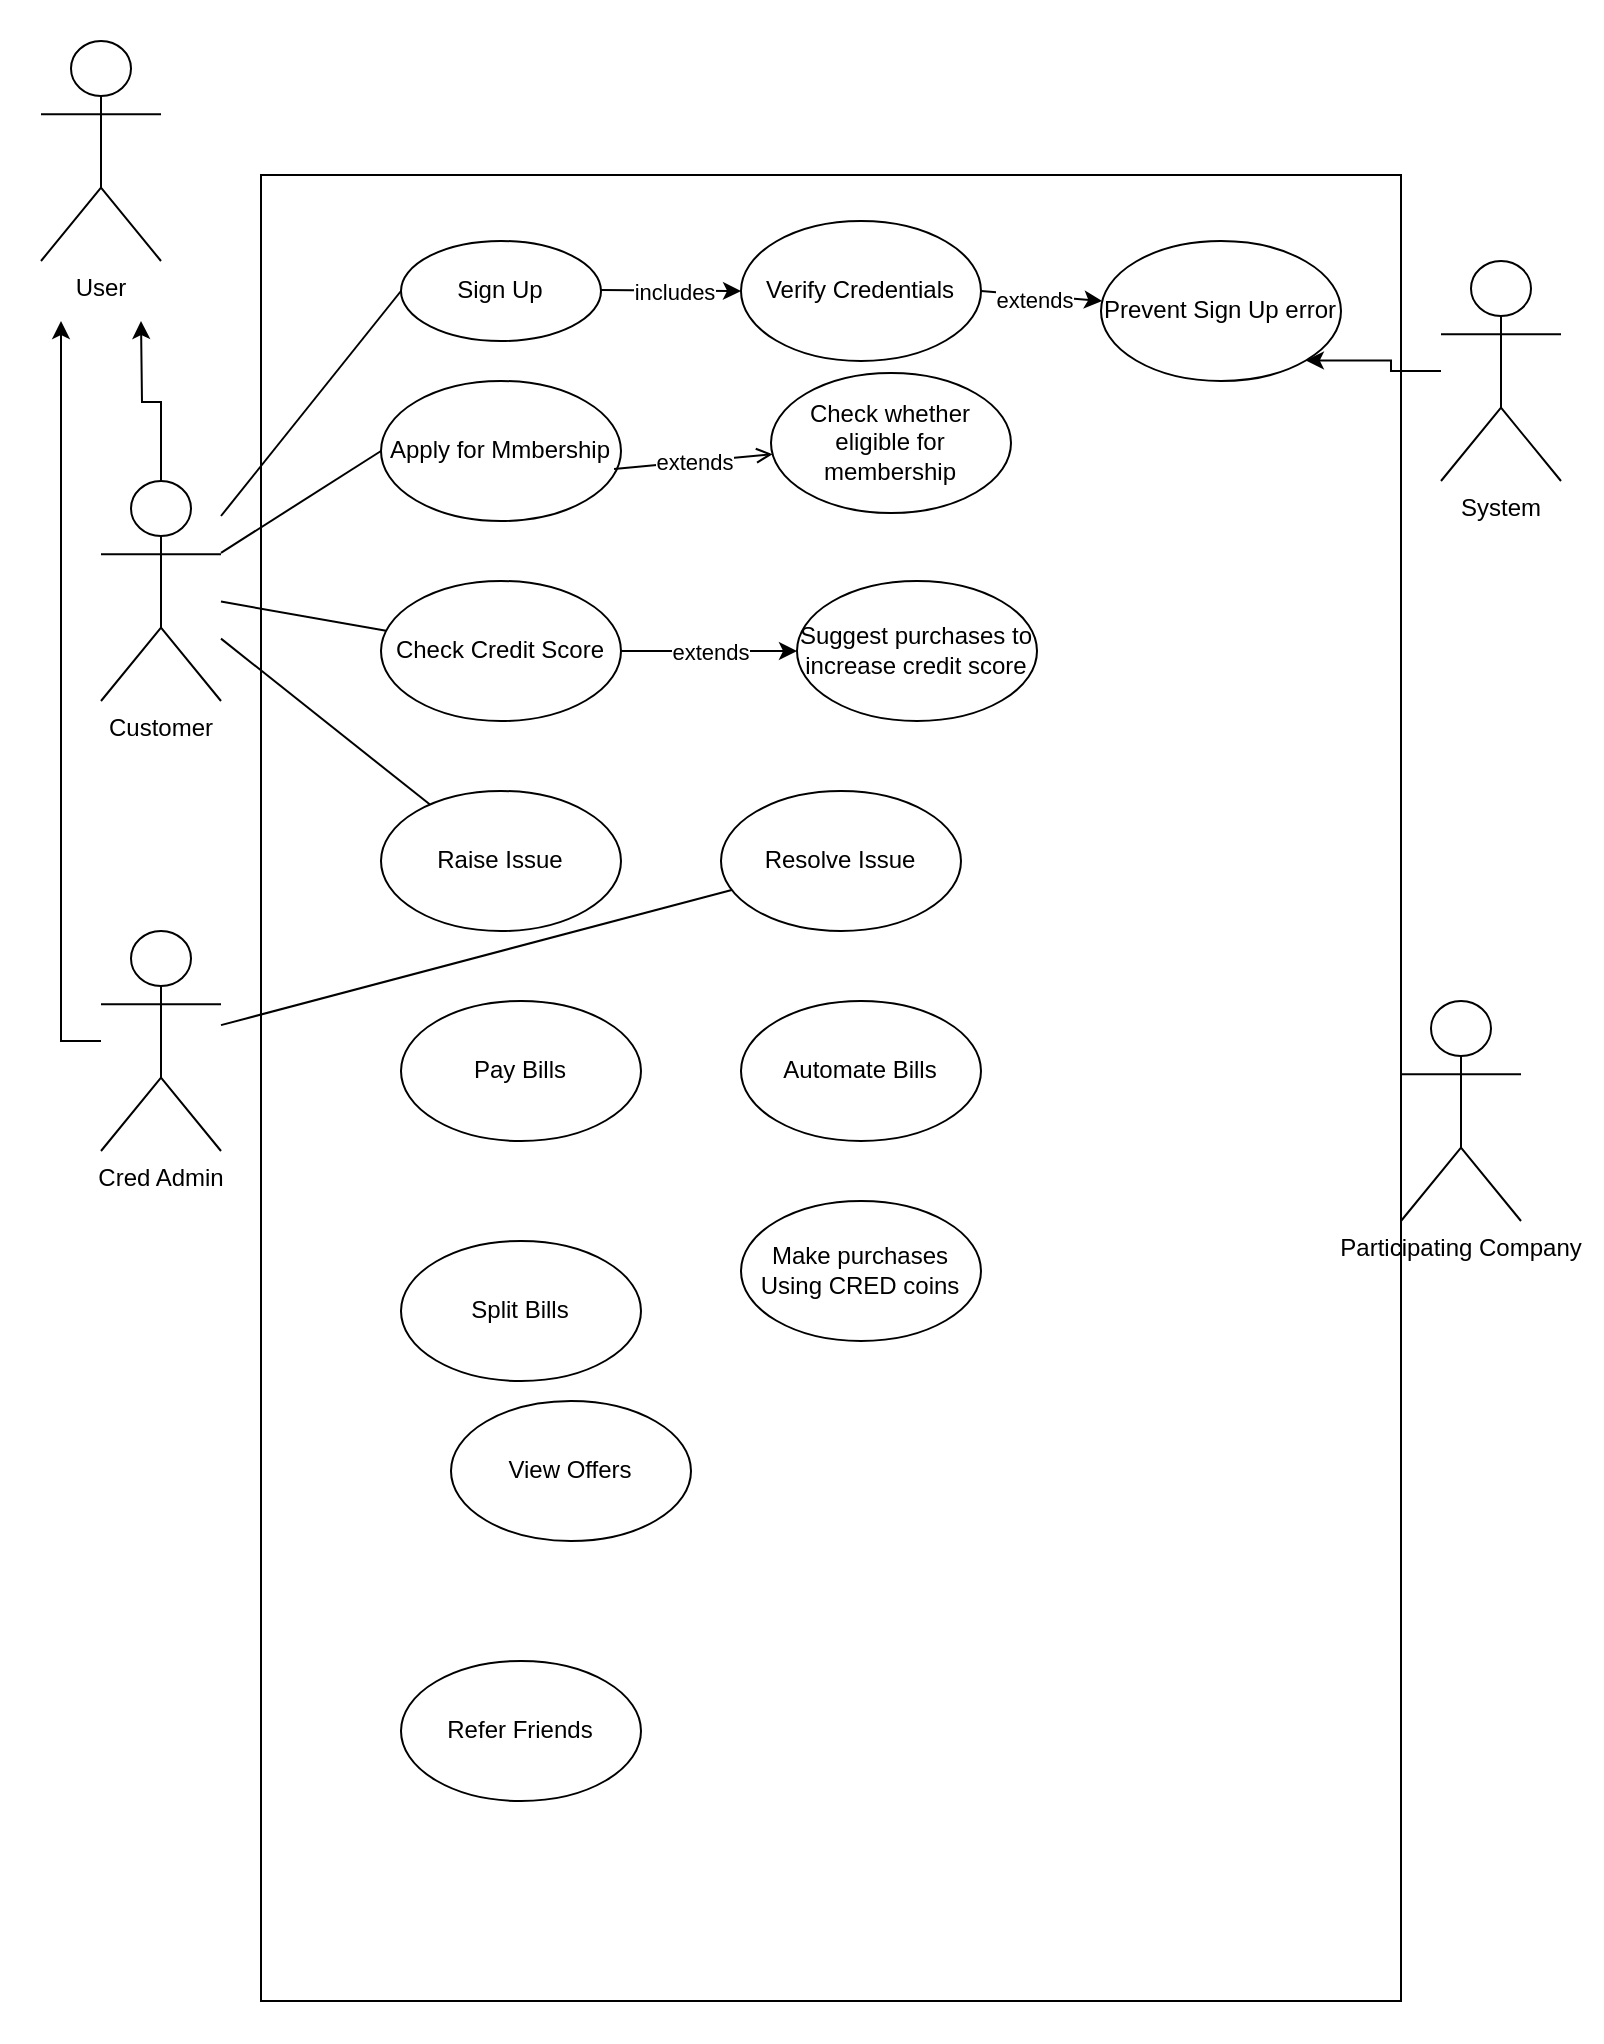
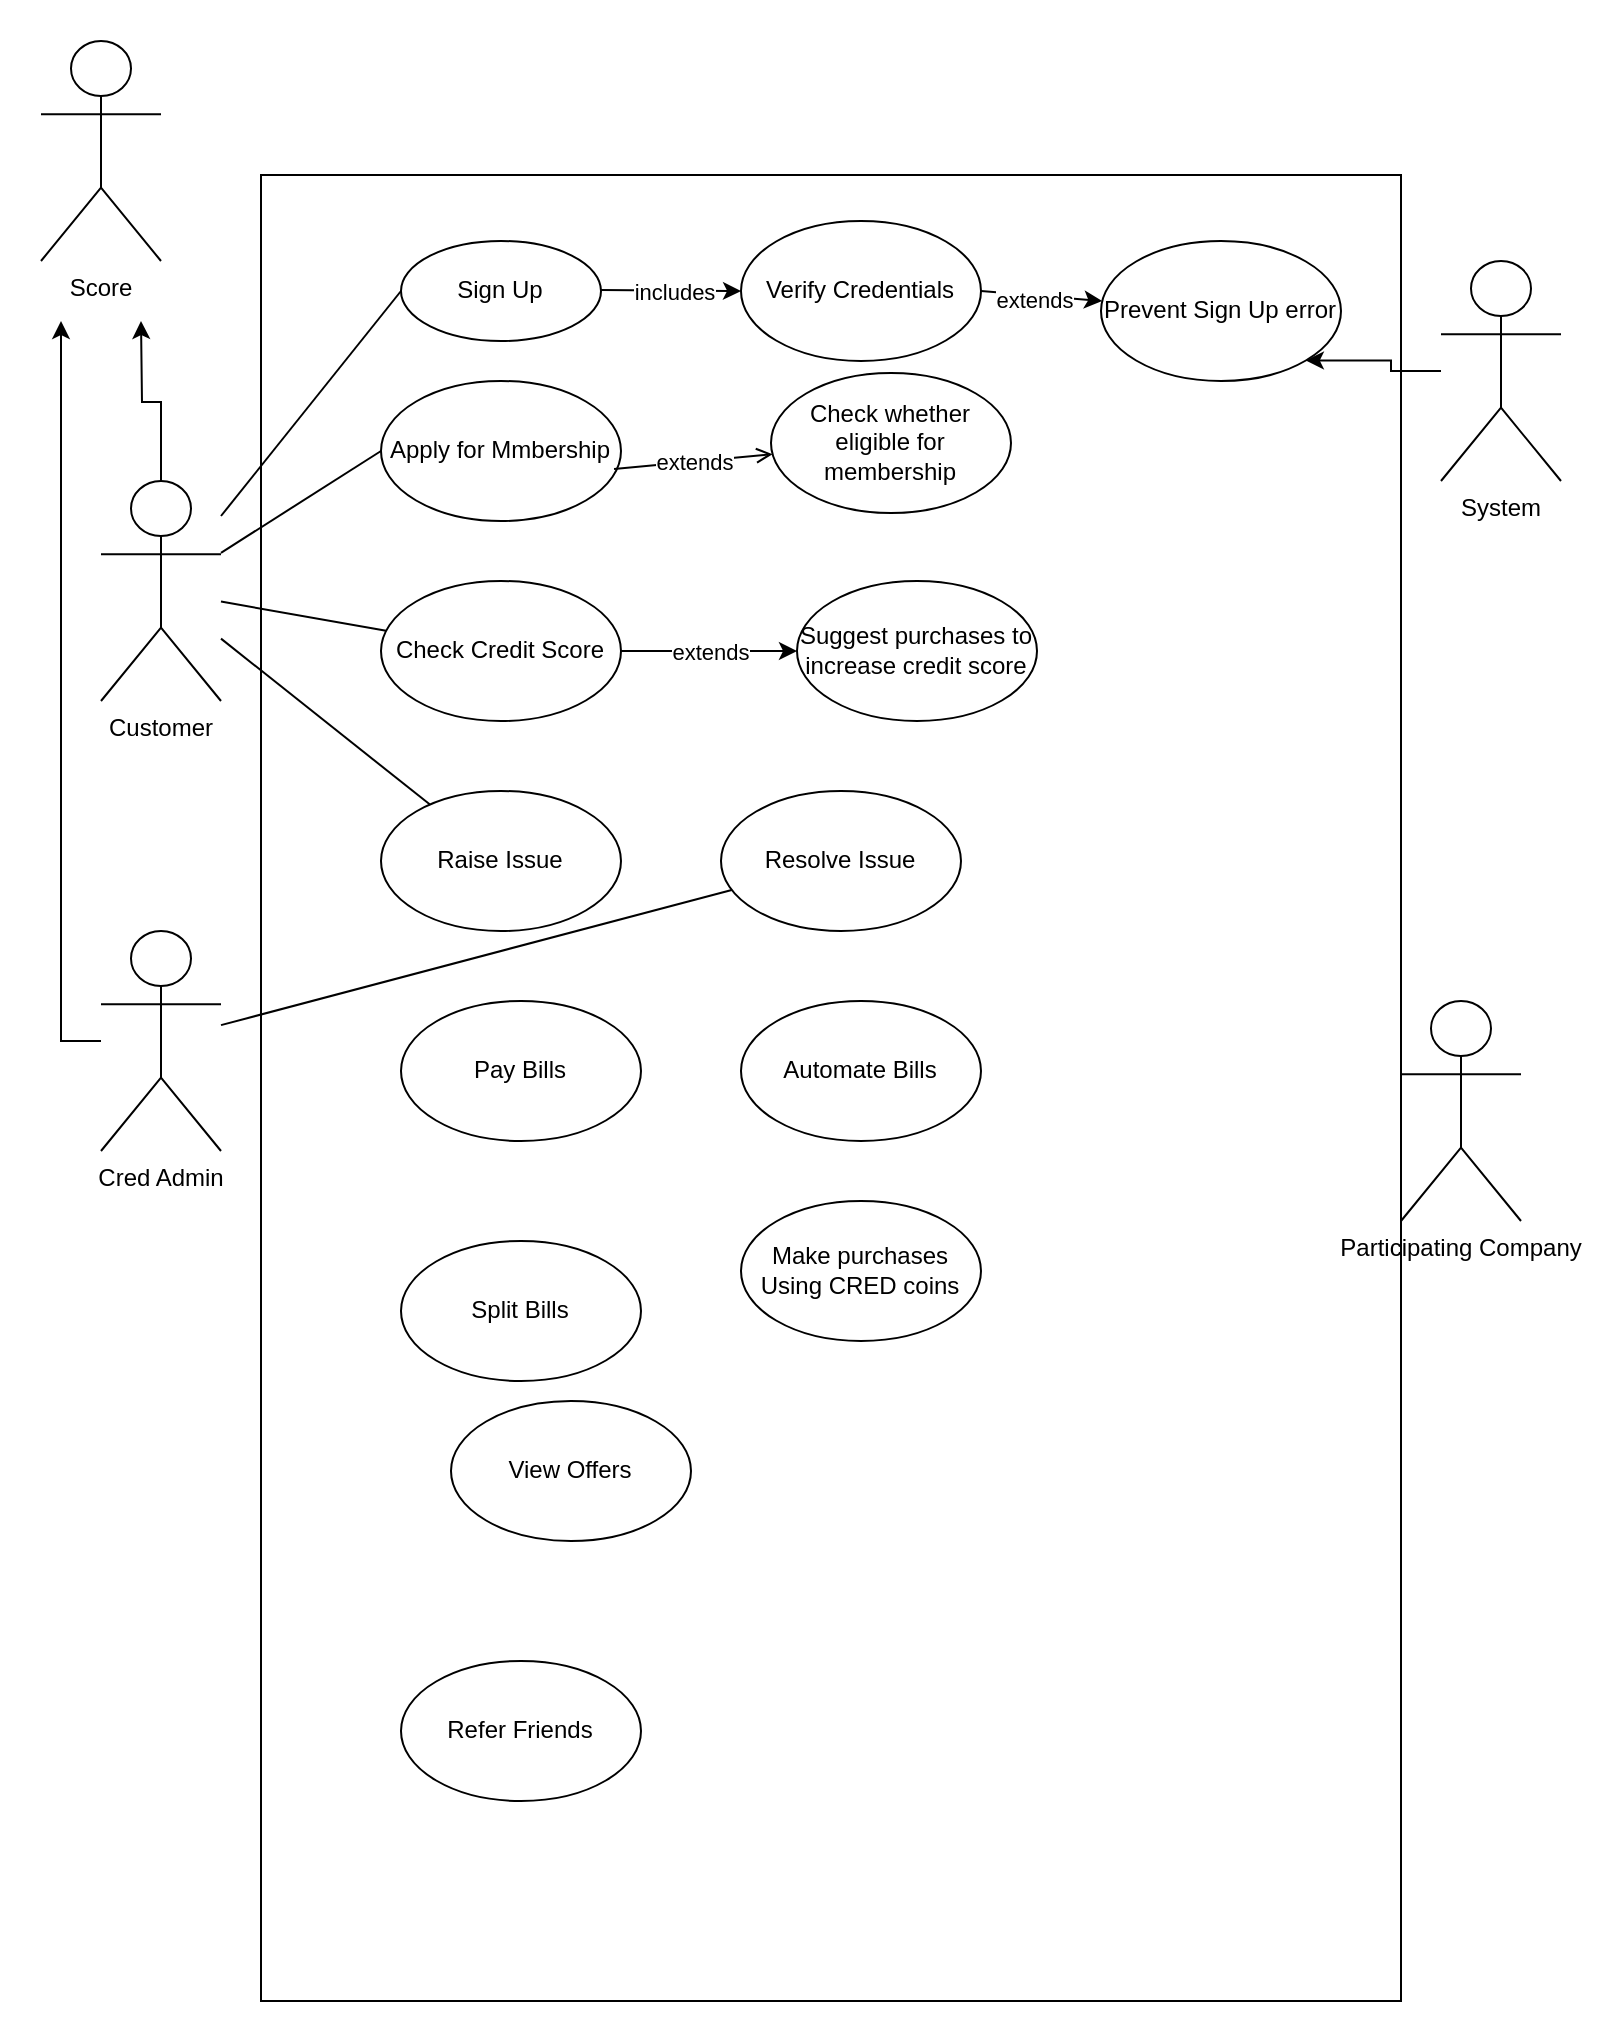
(102, 289) -> (102, 289)
